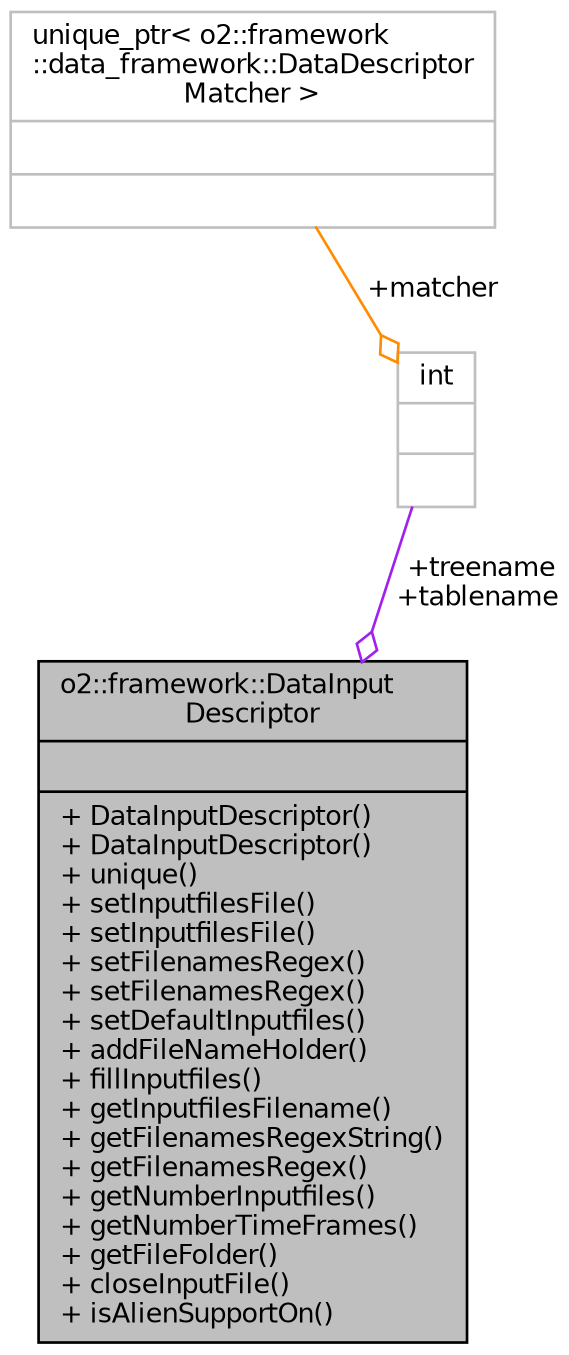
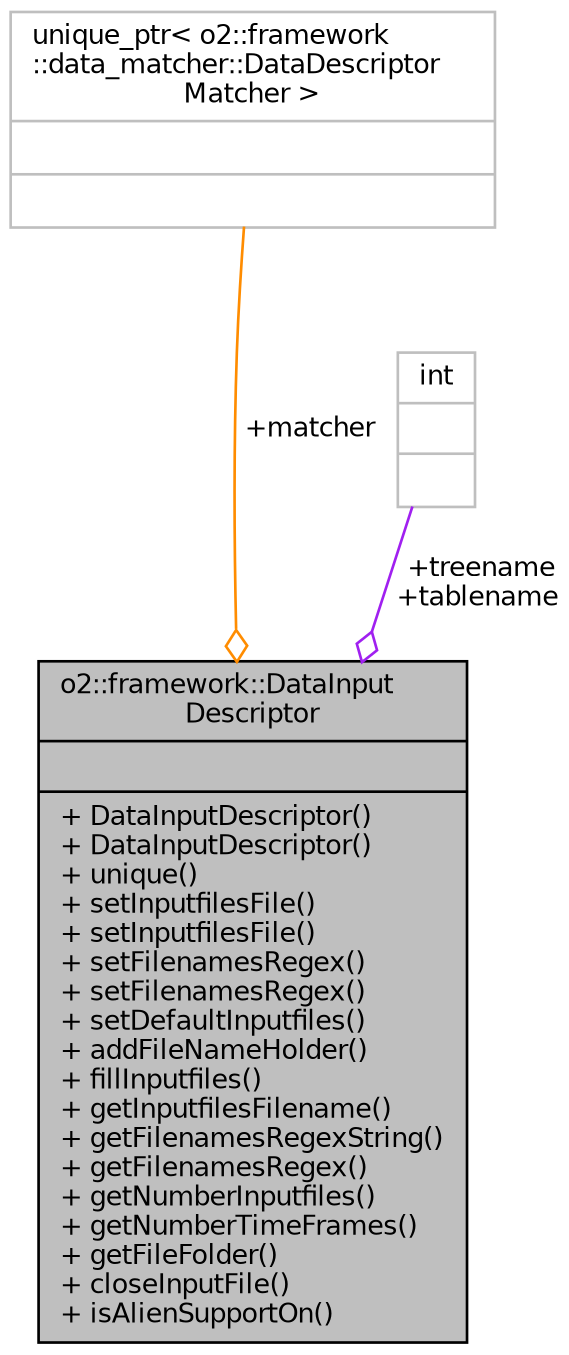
(253, 65) -> (237, 65)
(348, 281) -> (235, 428)
